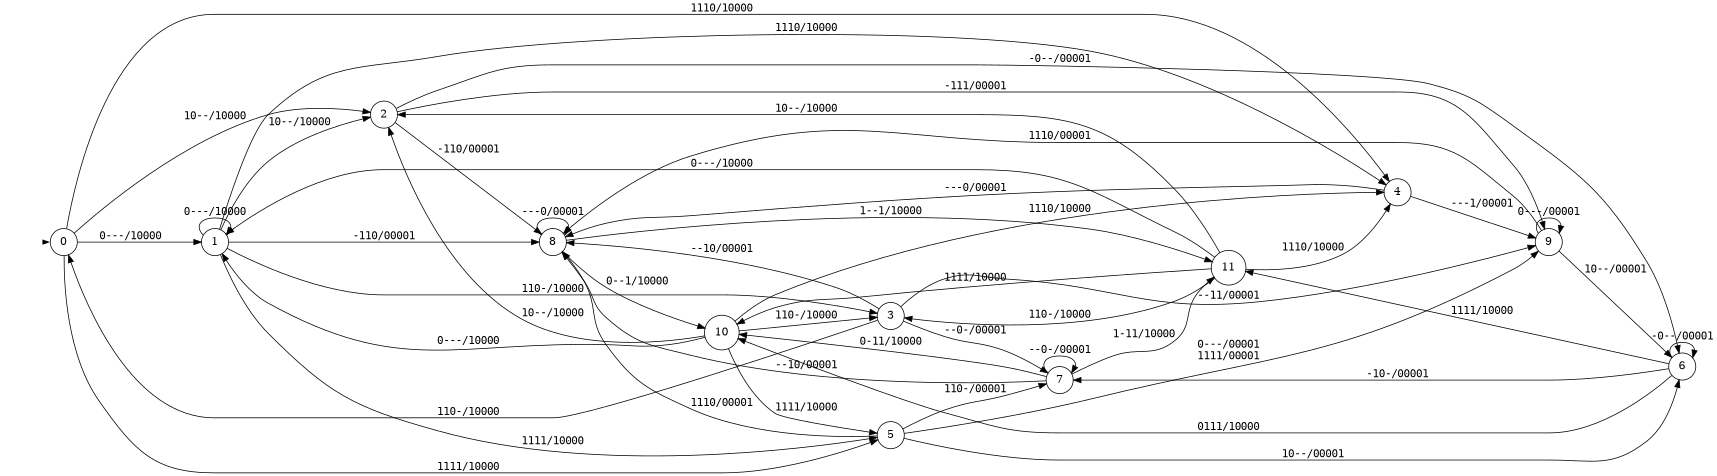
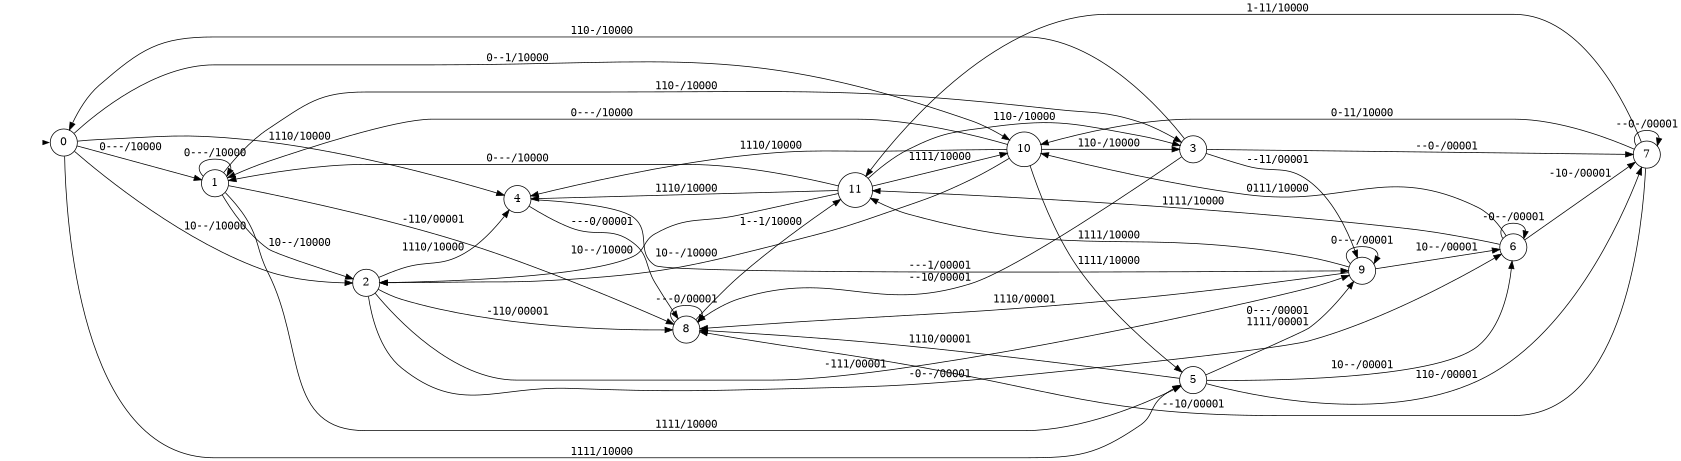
(769, 35) -> (449, 260)
none -> (1112, 242)
(629, 300) -> (534, 64)
